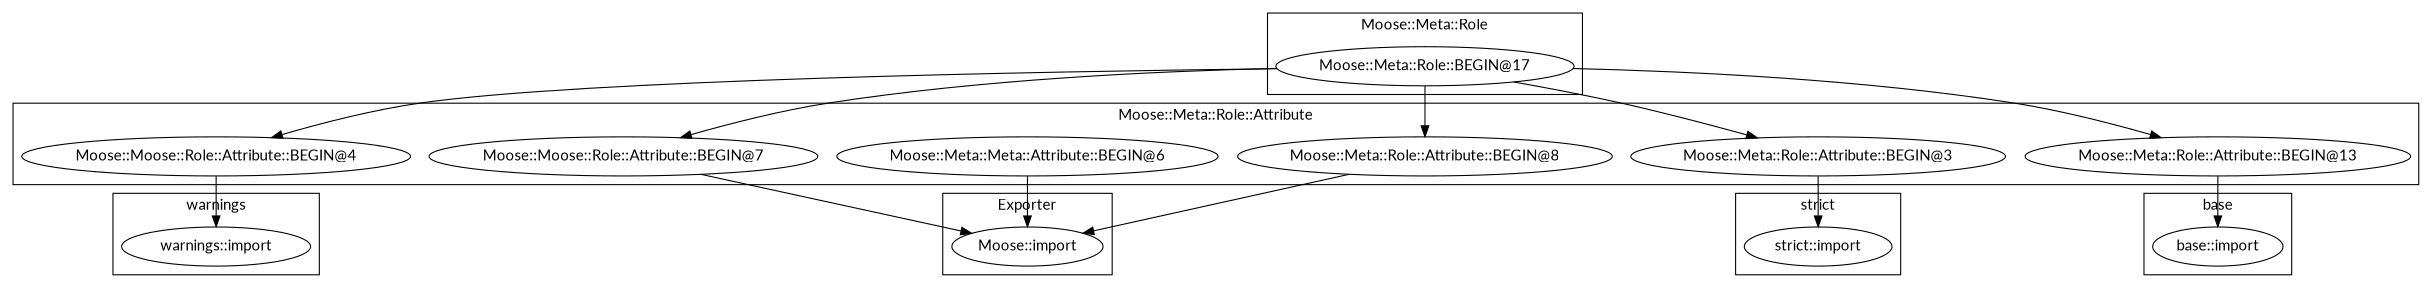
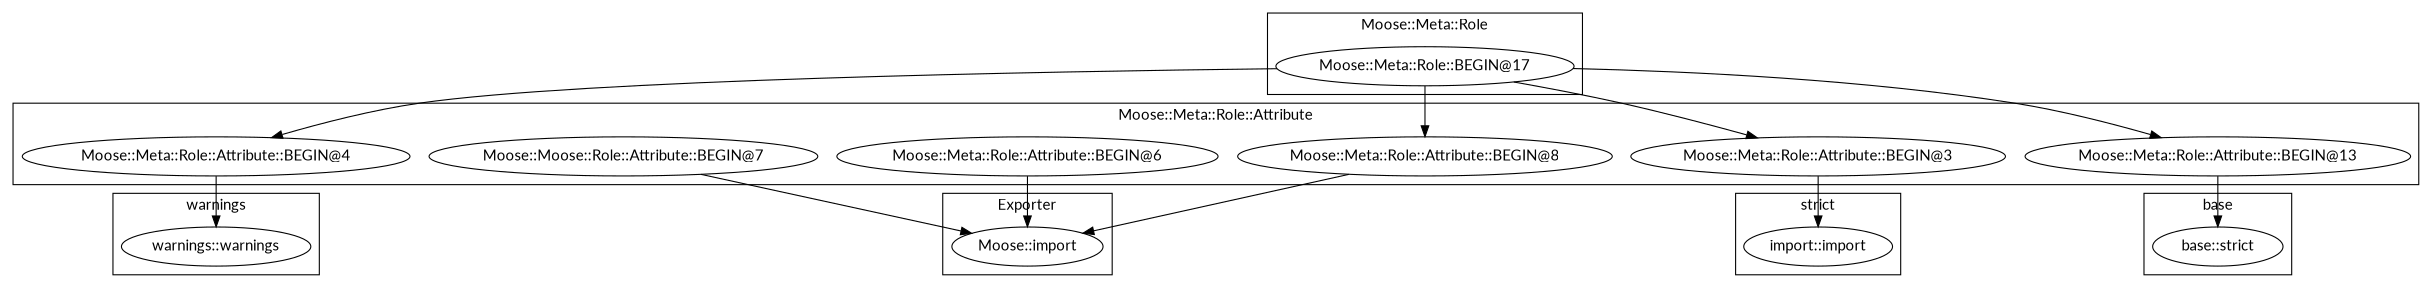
(982, 85) -> none
(216, 156) -> (216, 156)
(1027, 156) -> (1027, 156)
(216, 247) -> (216, 247)
(1818, 247) -> (1818, 247)
(2218, 247) -> (2218, 247)
